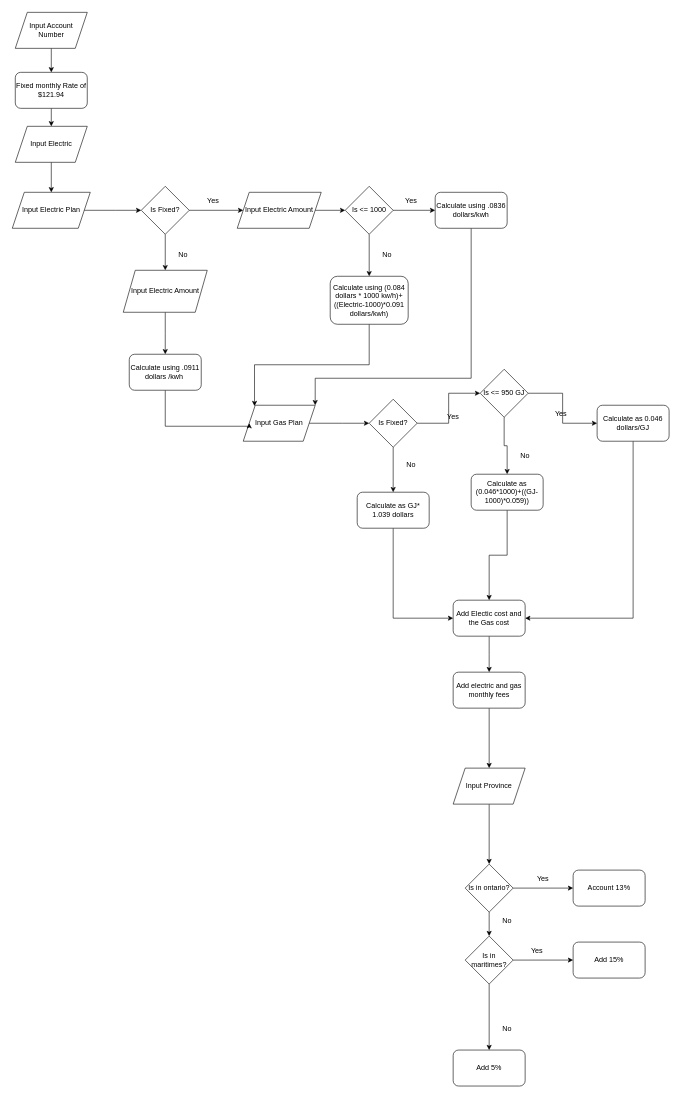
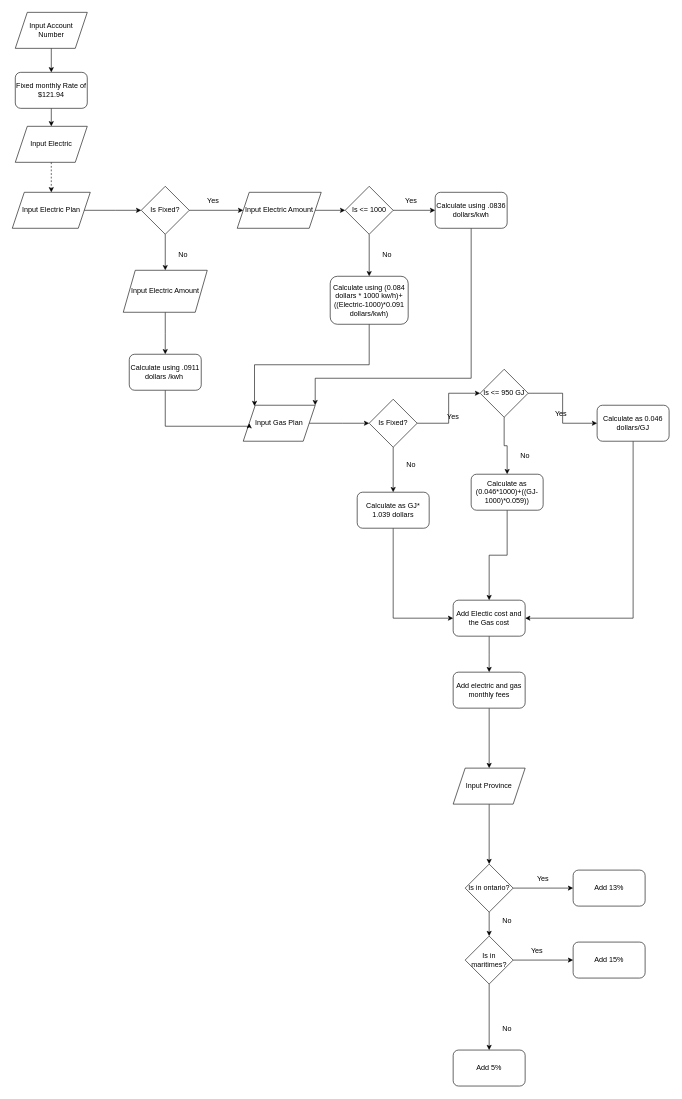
(51, 175) -> (51, 175)
(609, 888) -> (609, 888)
